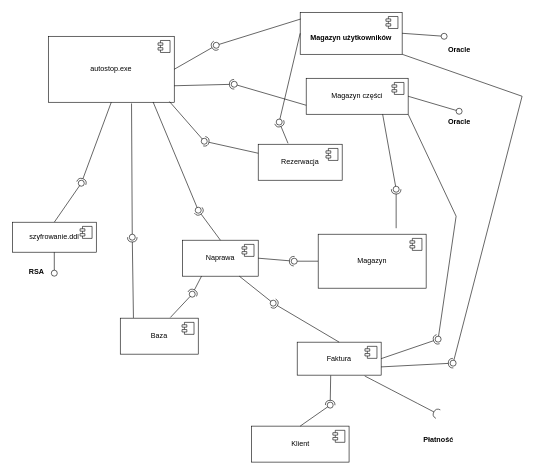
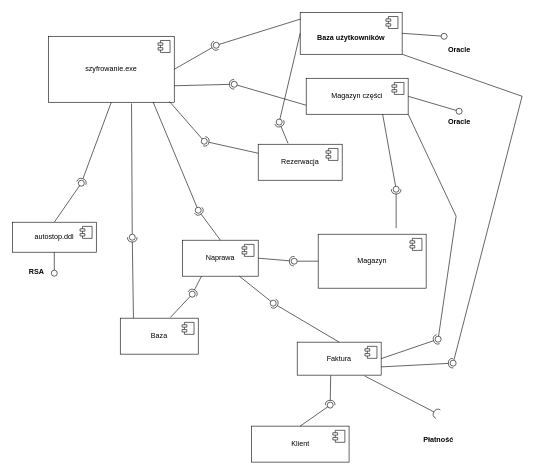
(351, 33) -> (351, 33)
(111, 69) -> (111, 69)
(54, 237) -> (54, 237)
